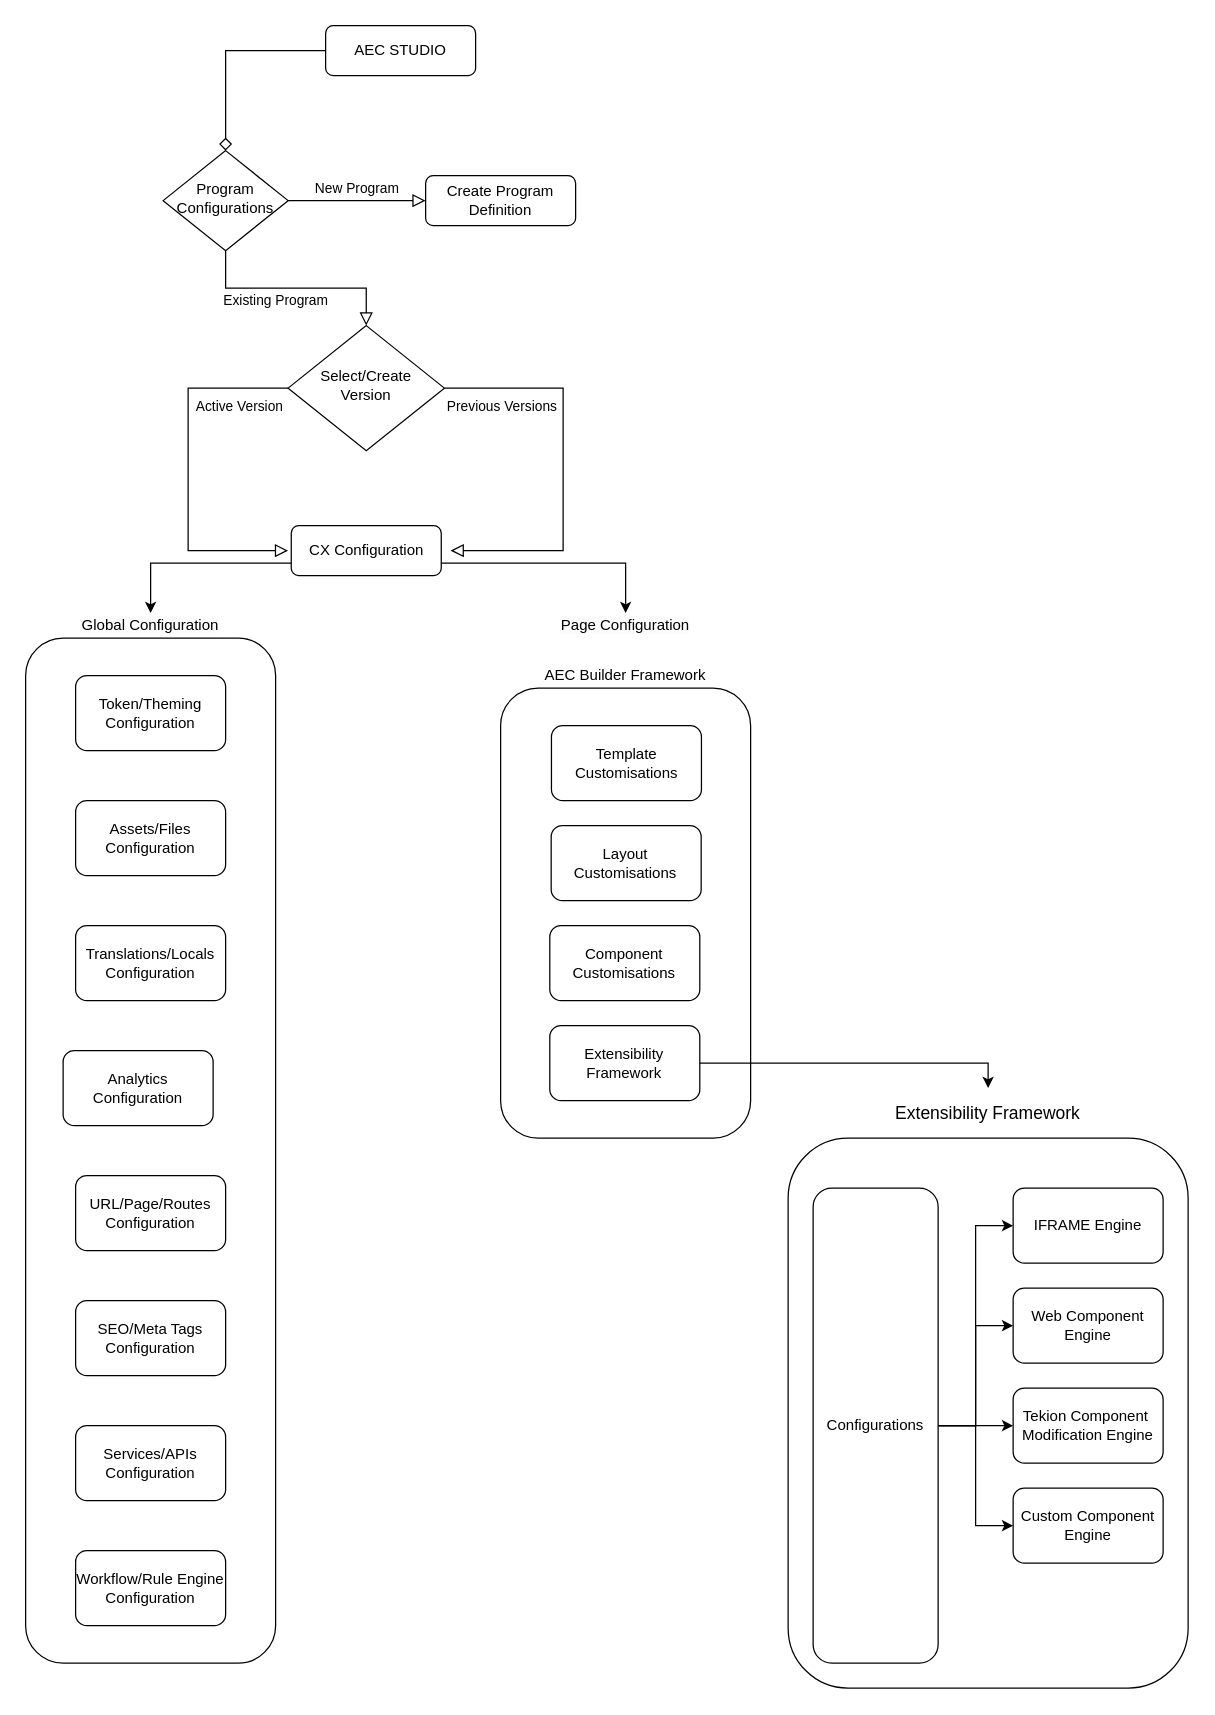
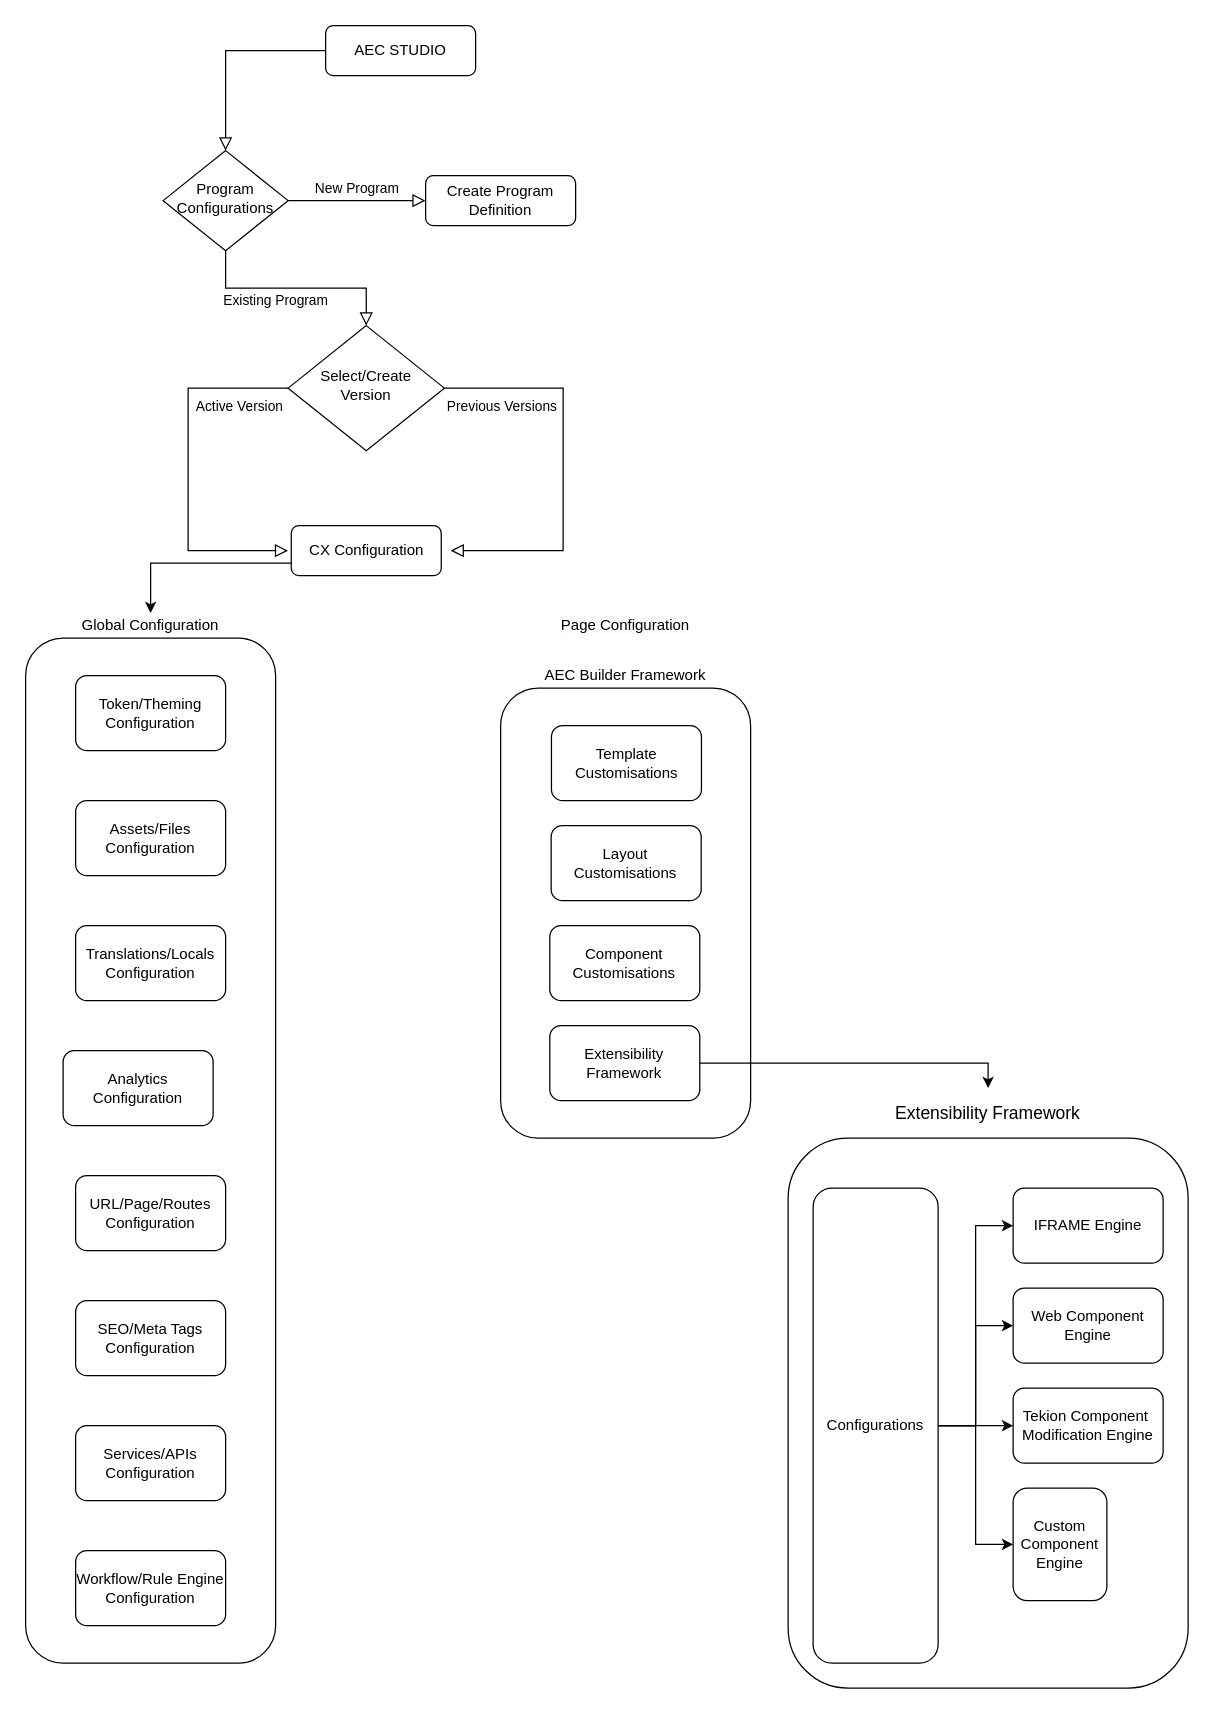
(226, 136) -> (226, 136)
(554, 563) -> none
(1088, 1526) -> (1060, 1544)
